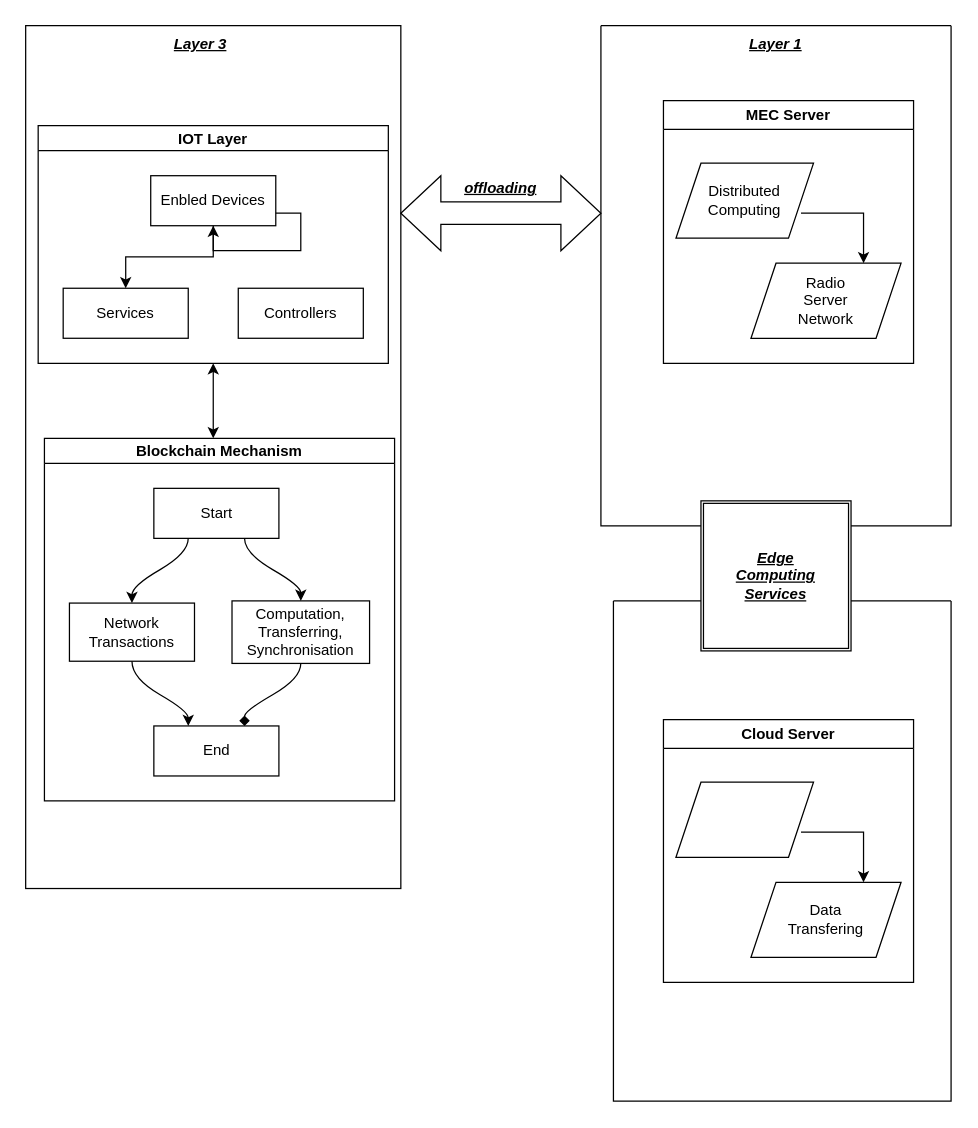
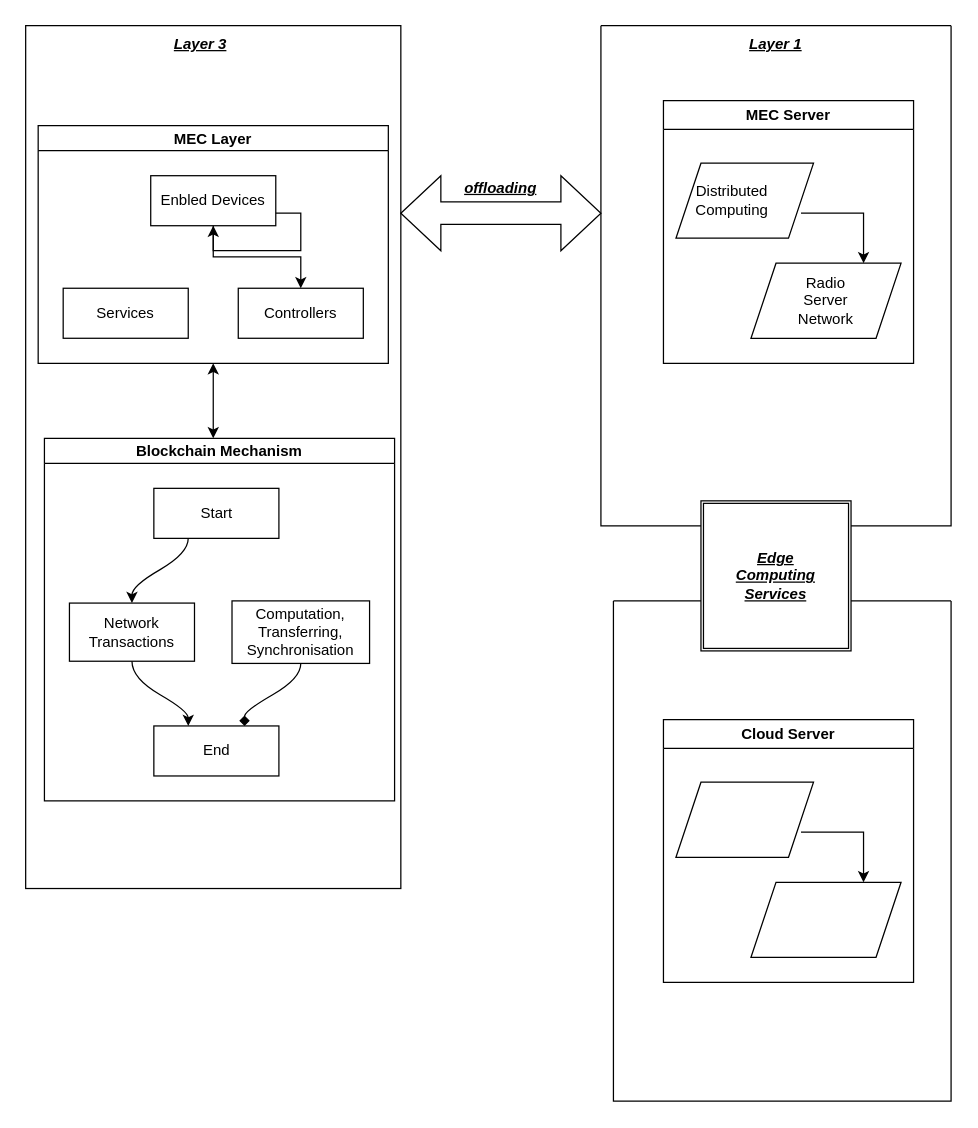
(213, 139) -> (213, 139)
(744, 201) -> (732, 201)
(160, 257) -> (266, 257)
(269, 567) -> none
(826, 919) -> none
